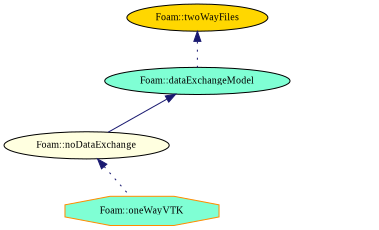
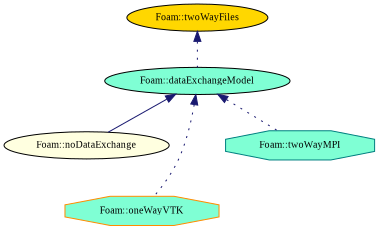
none -> (300, 145)
(117, 181) -> (181, 153)
